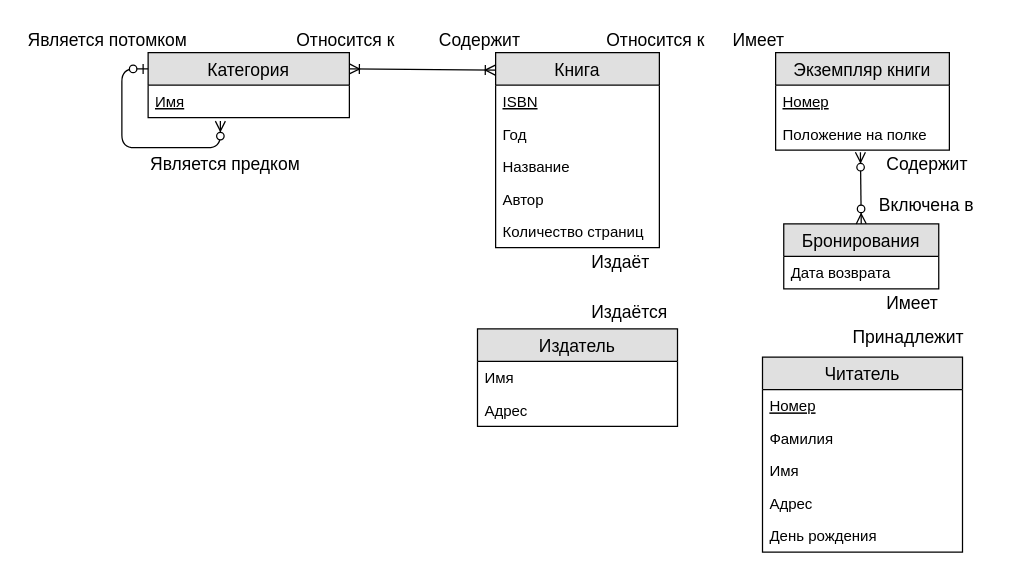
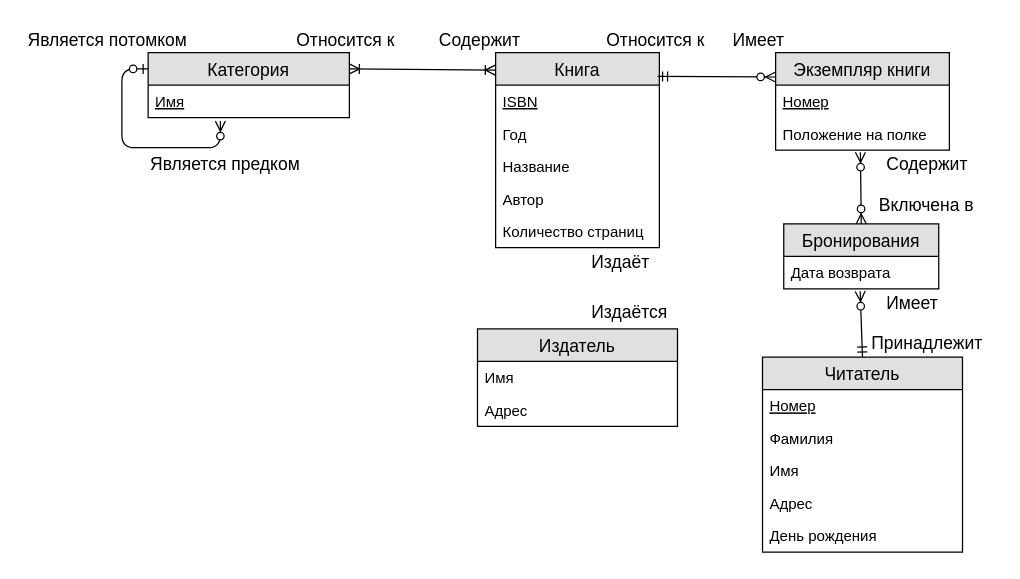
none -> (717, 77)
none -> (861, 325)
(912, 331) -> (931, 338)
